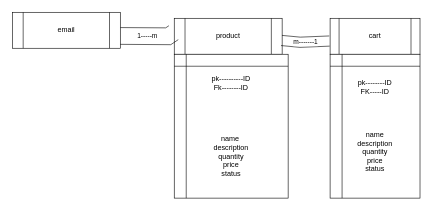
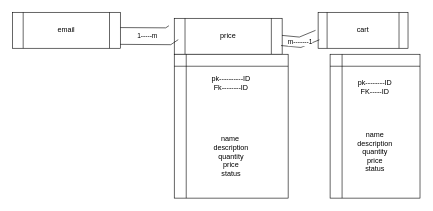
(228, 36) -> (228, 36)
(375, 36) -> (363, 30)
